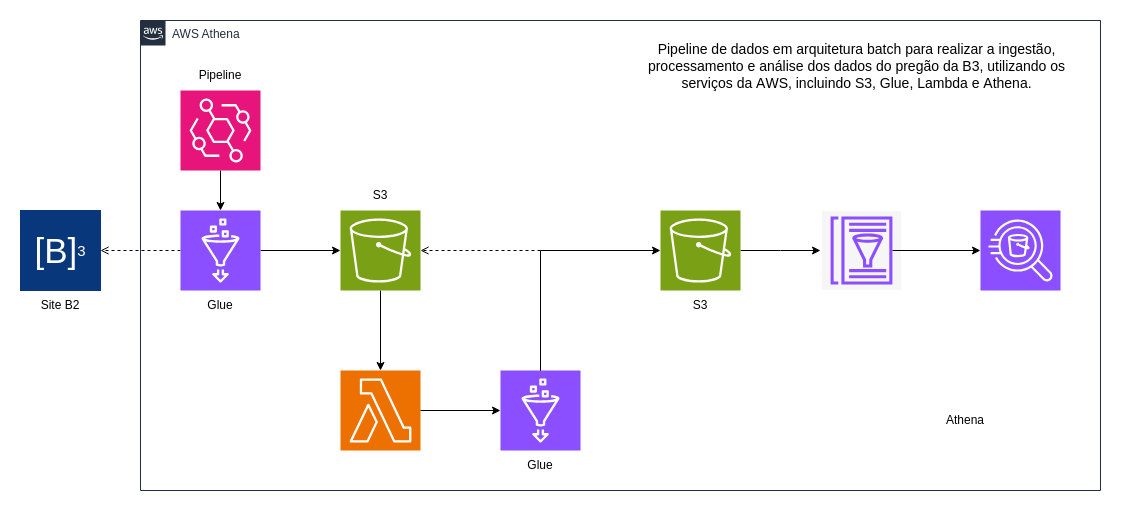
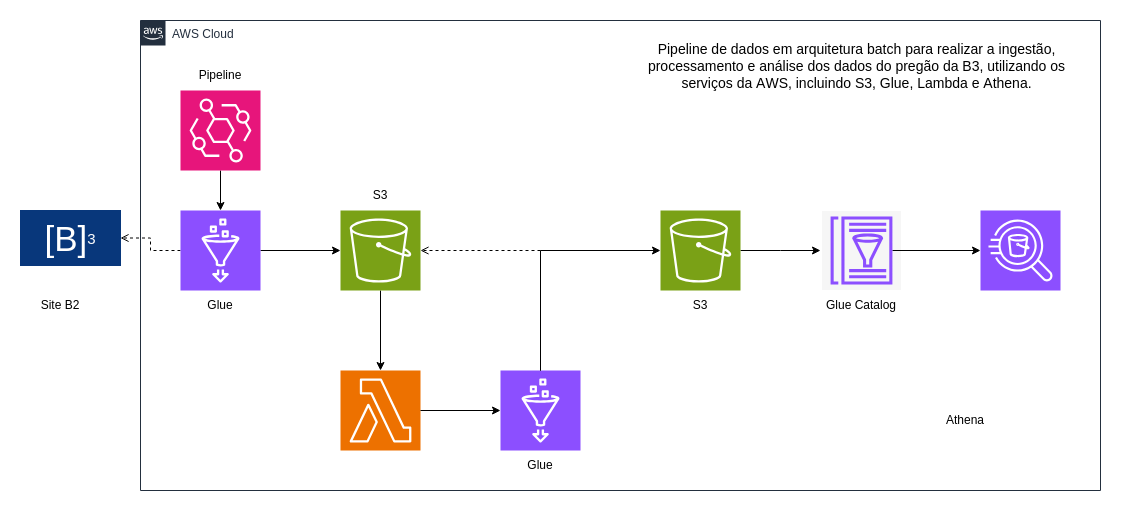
(205, 35) -> (200, 35)
(61, 251) -> (71, 238)
none -> (862, 306)
